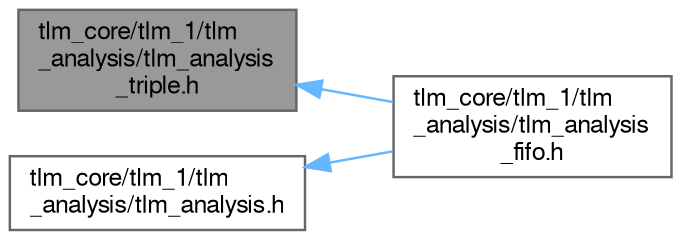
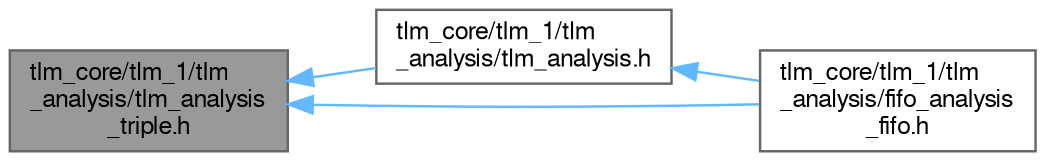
none -> (344, 73)
(533, 127) -> (898, 101)
